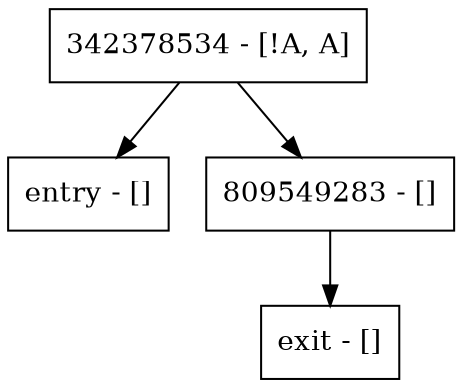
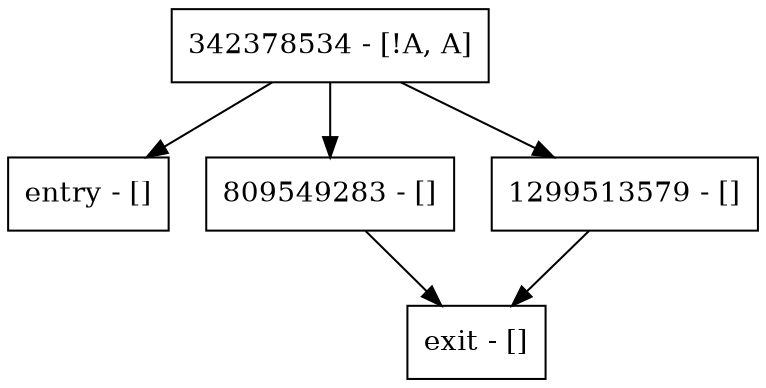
none -> (625, 194)
